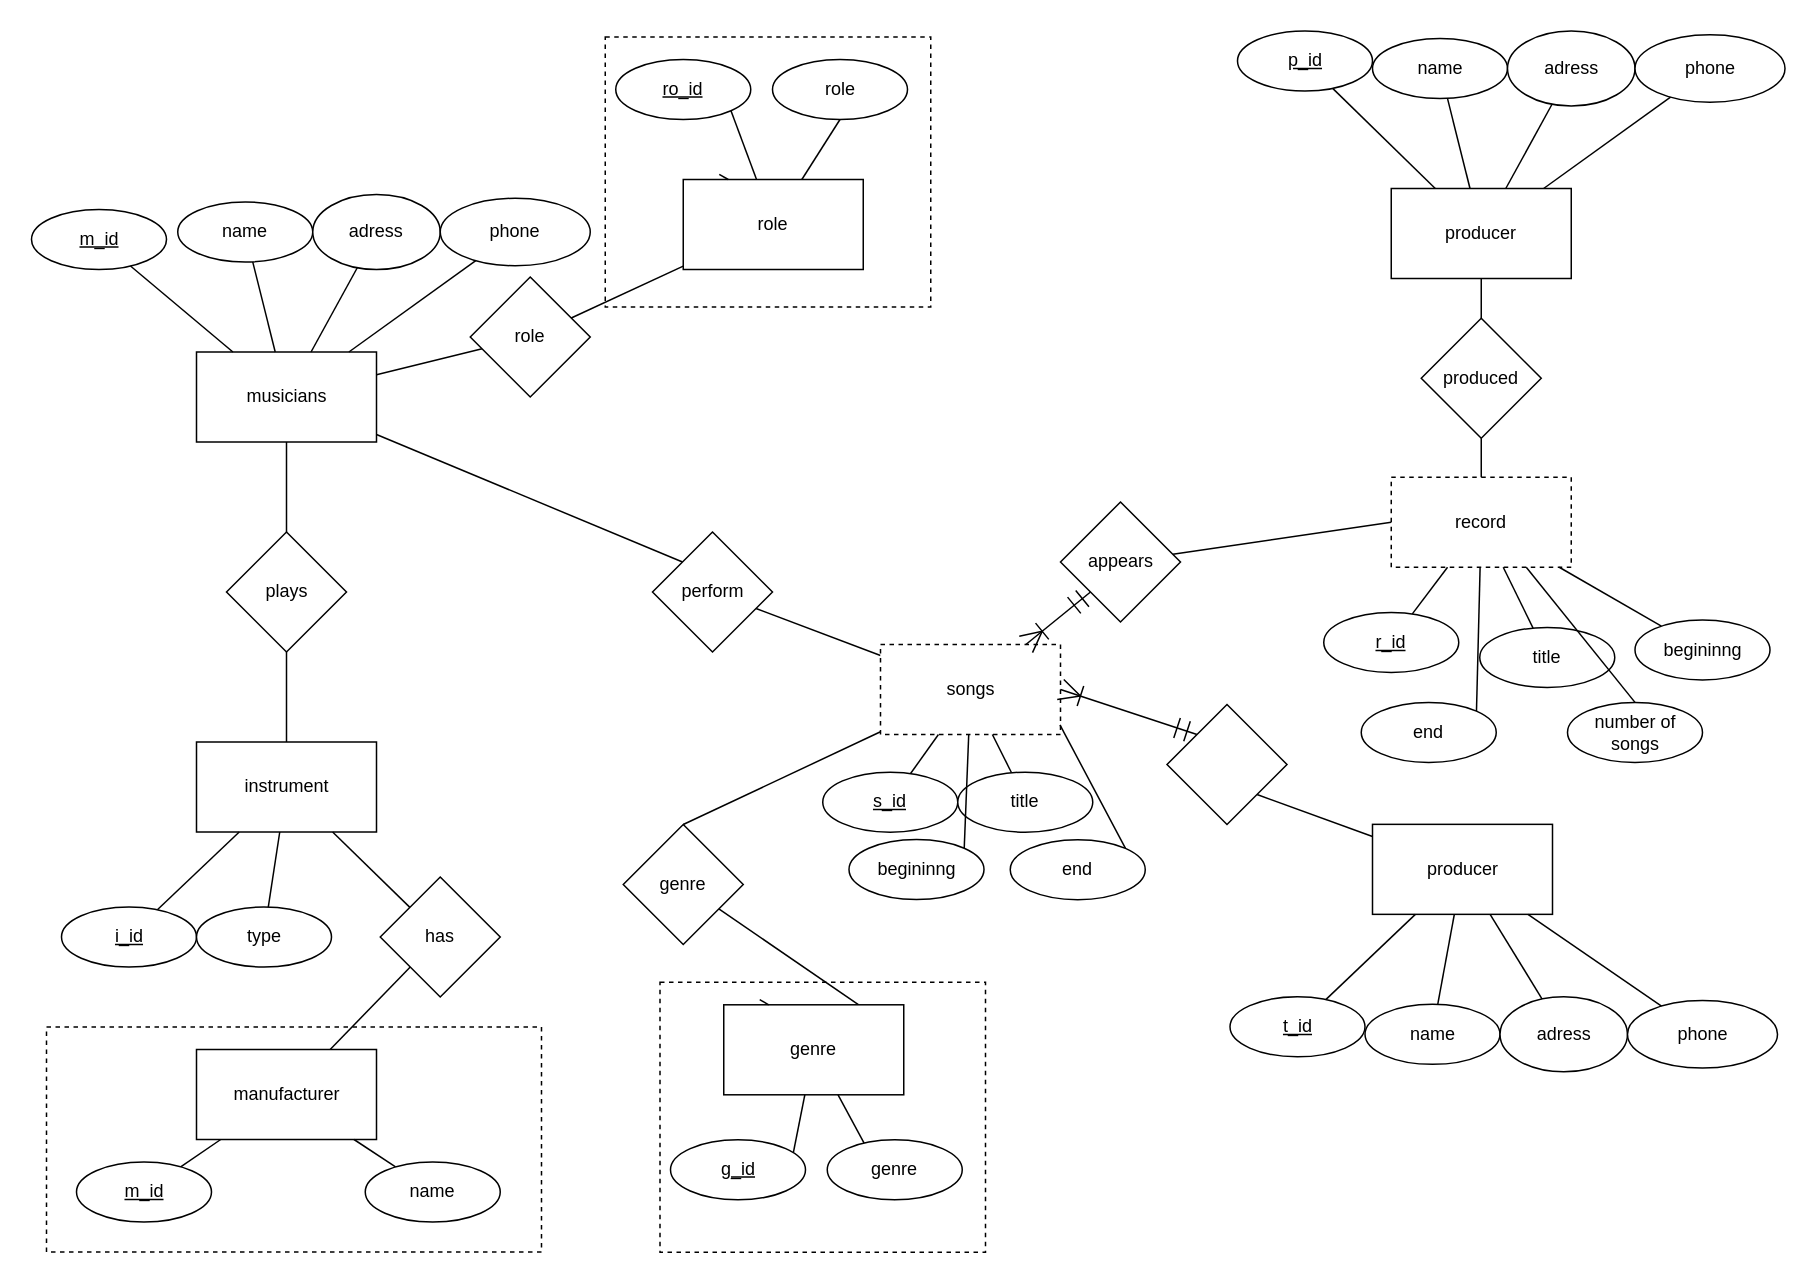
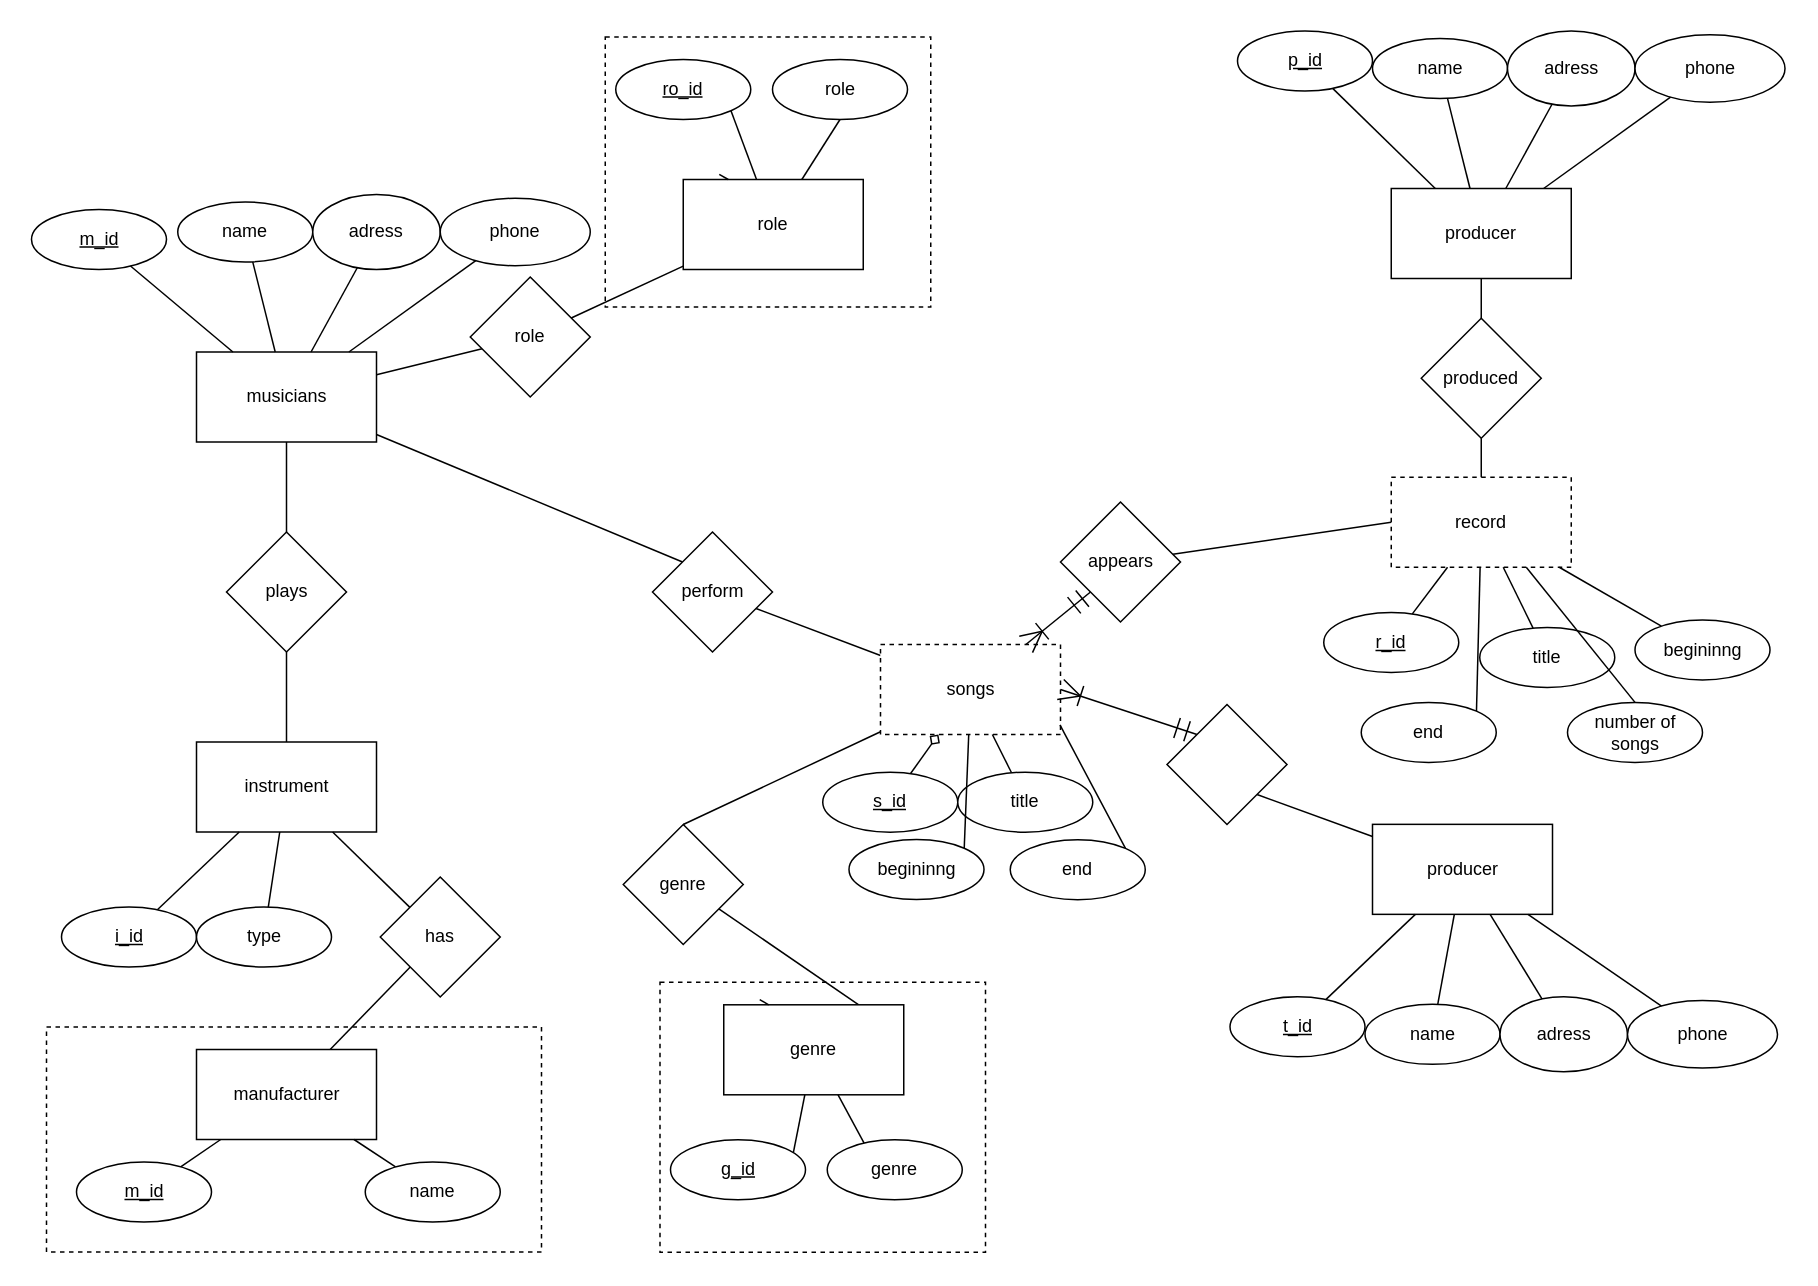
(934, 740) -> (931, 744)
